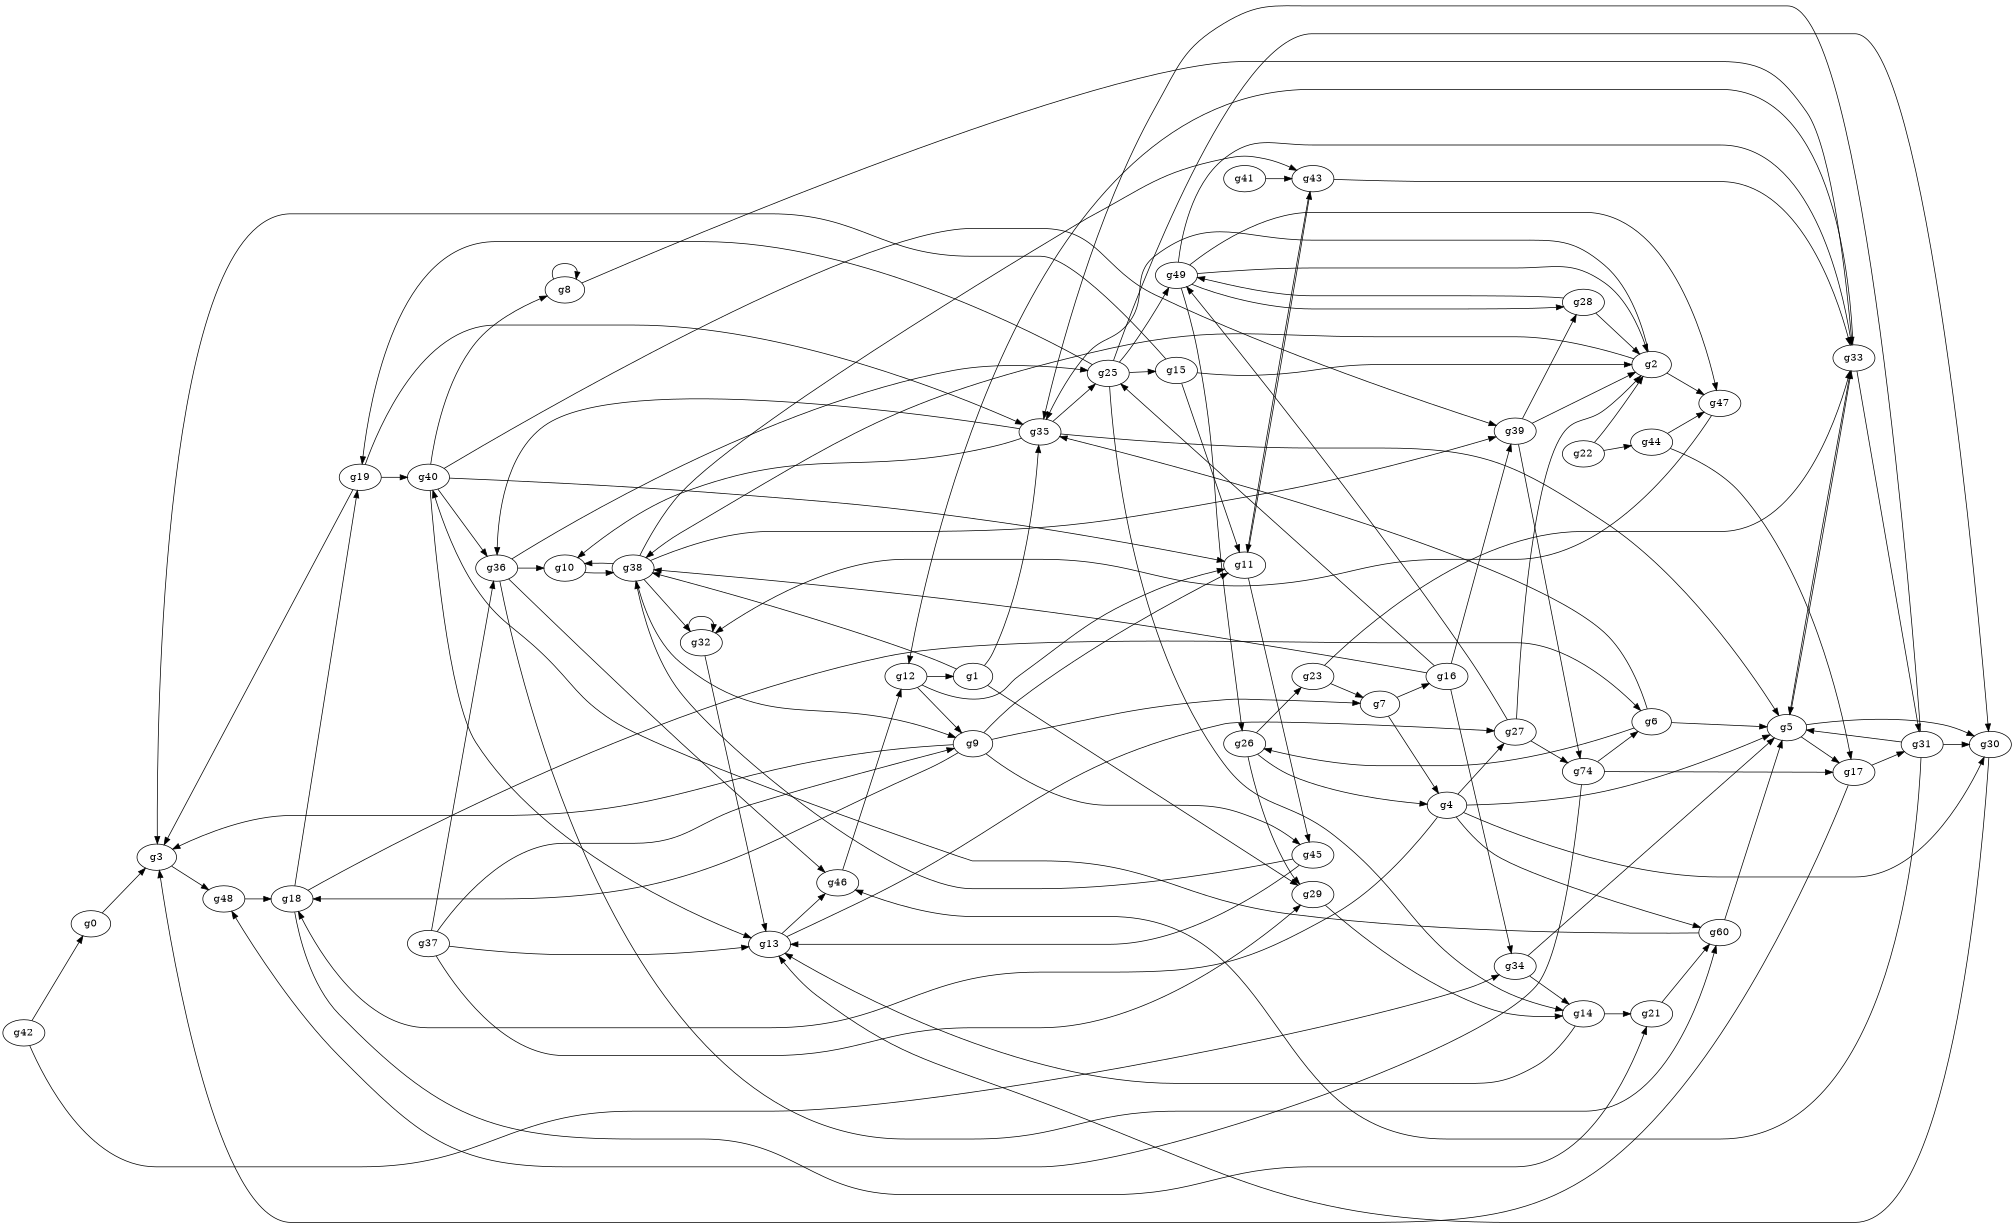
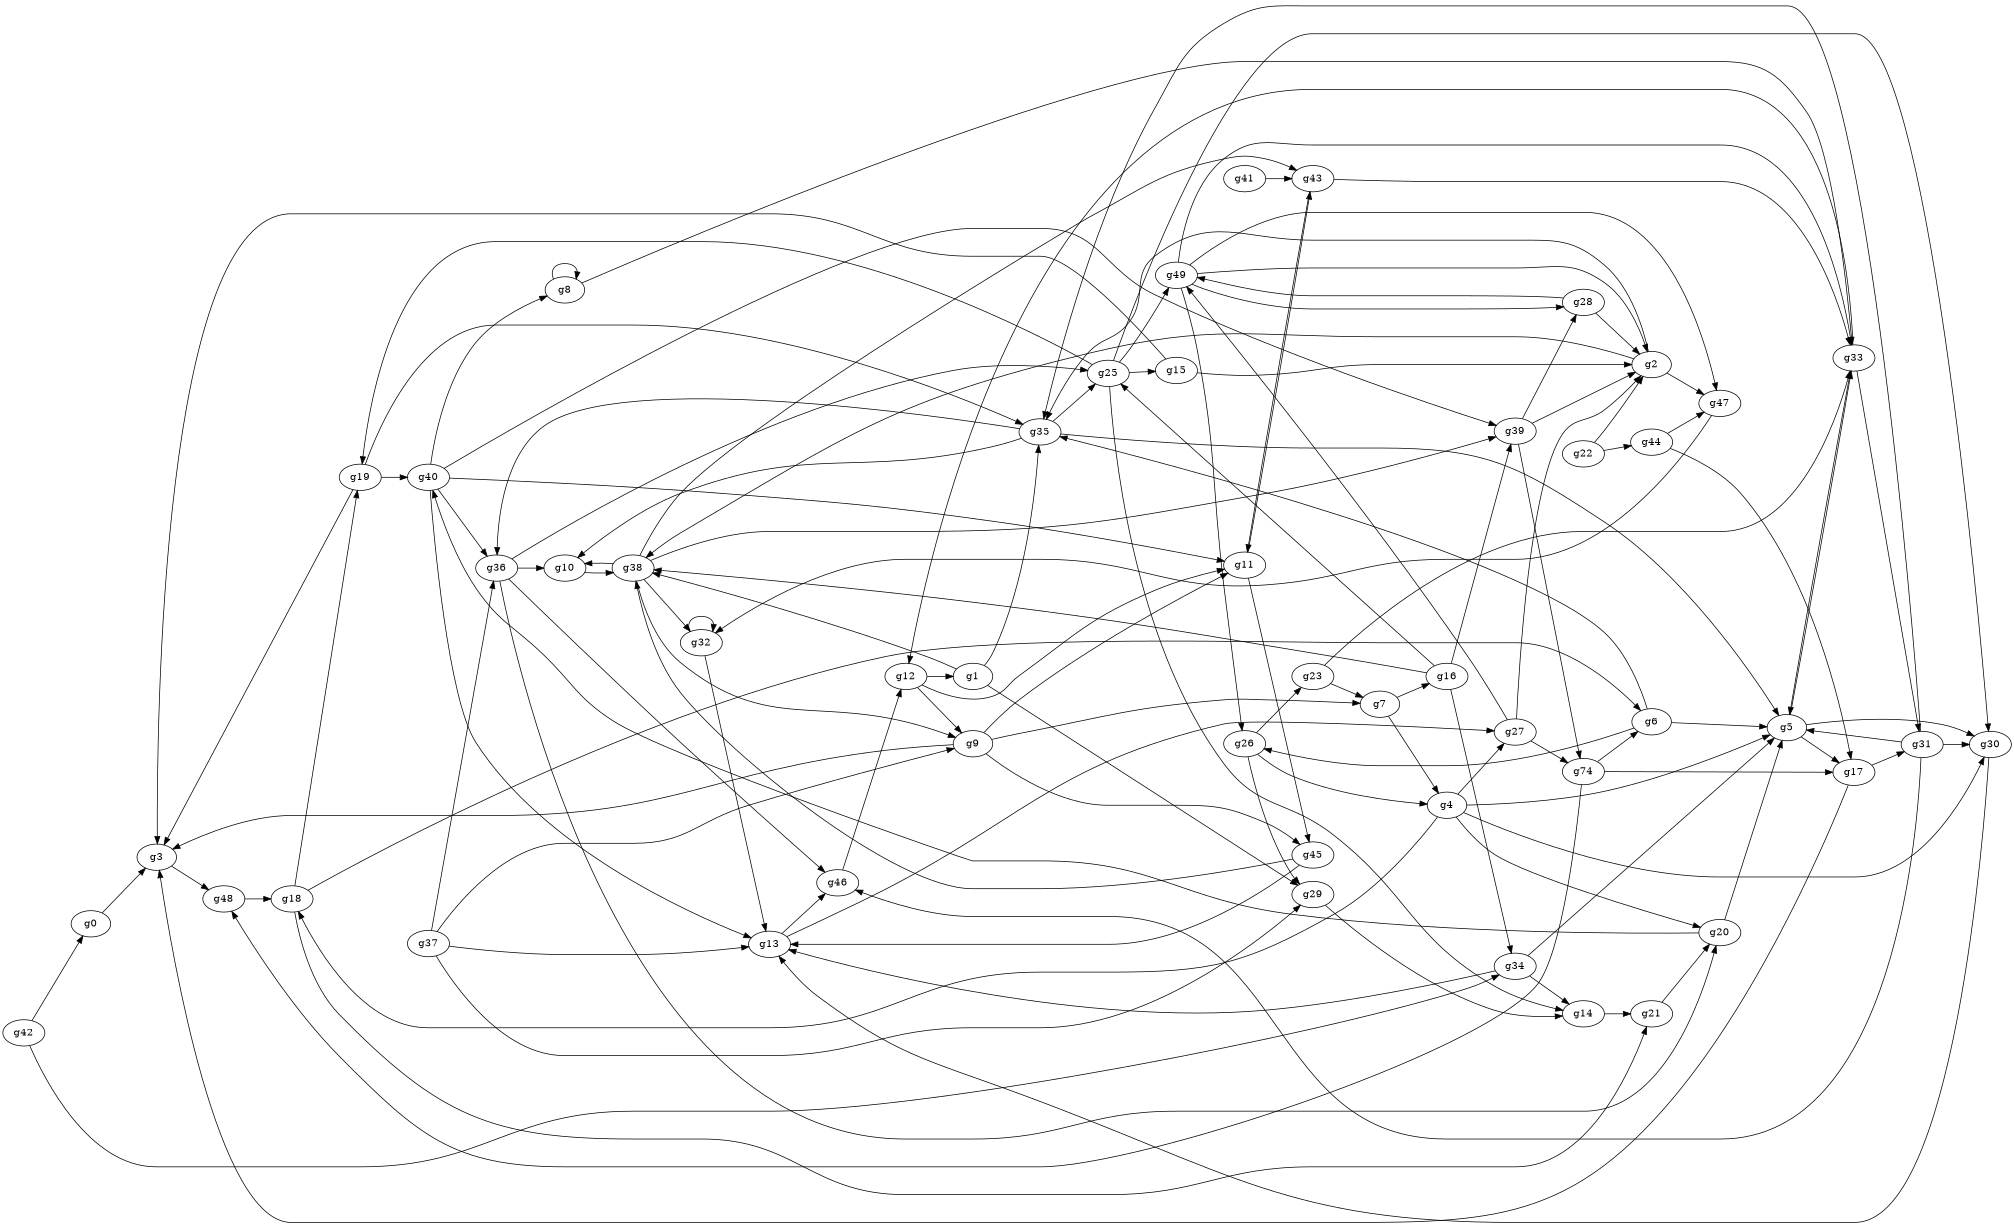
(1205, 452) -> none
(653, 884) -> none
(1720, 933) -> (1720, 933)
(1182, 1083) -> (1145, 1011)
